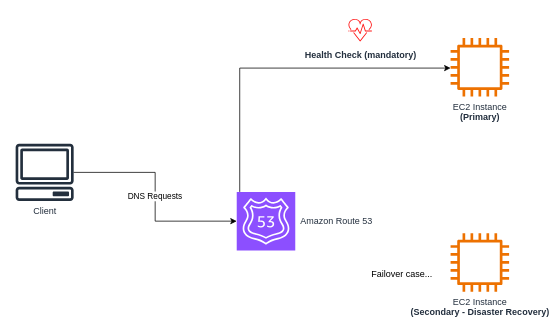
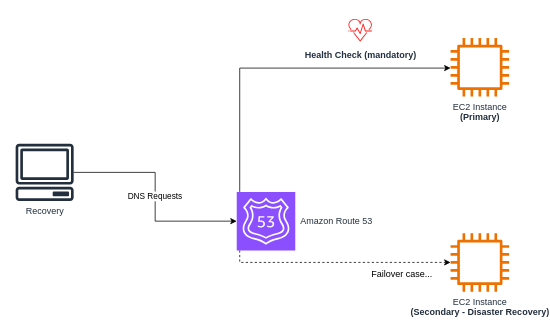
(45, 211) -> (45, 211)
none -> (336, 262)
